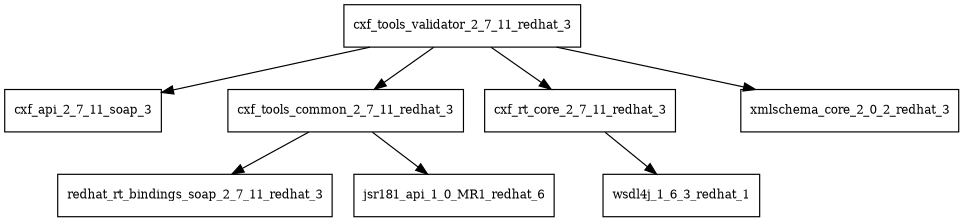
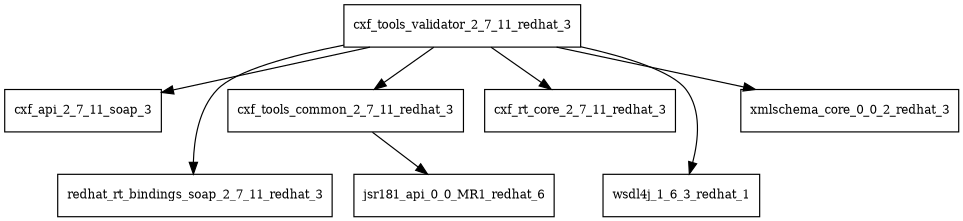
(850, 111) -> (850, 111)
(626, 149) -> (675, 80)
(276, 150) -> (219, 88)
(454, 196) -> (454, 196)
